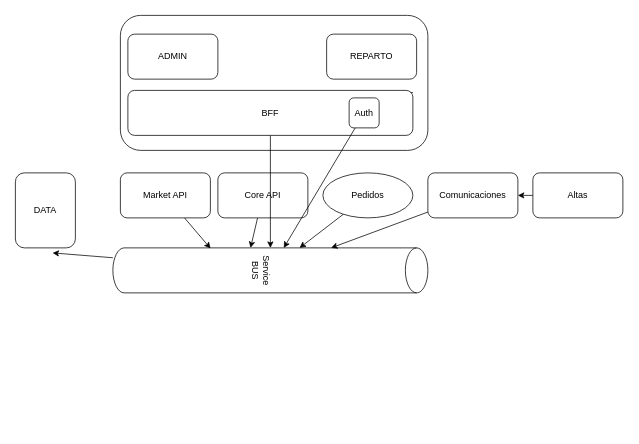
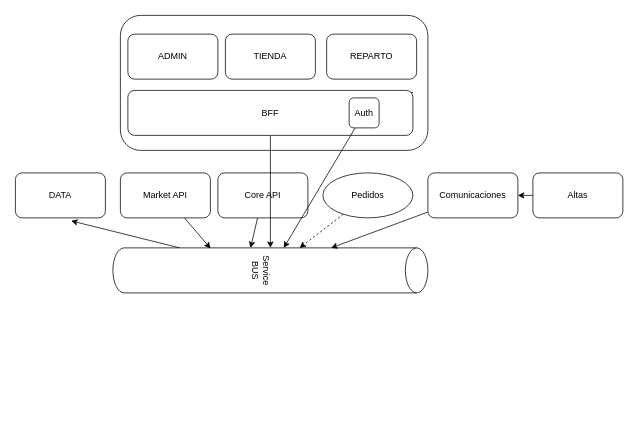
none -> (270, 57)
(45, 210) -> (60, 195)
(323, 230) -> (323, 230)
